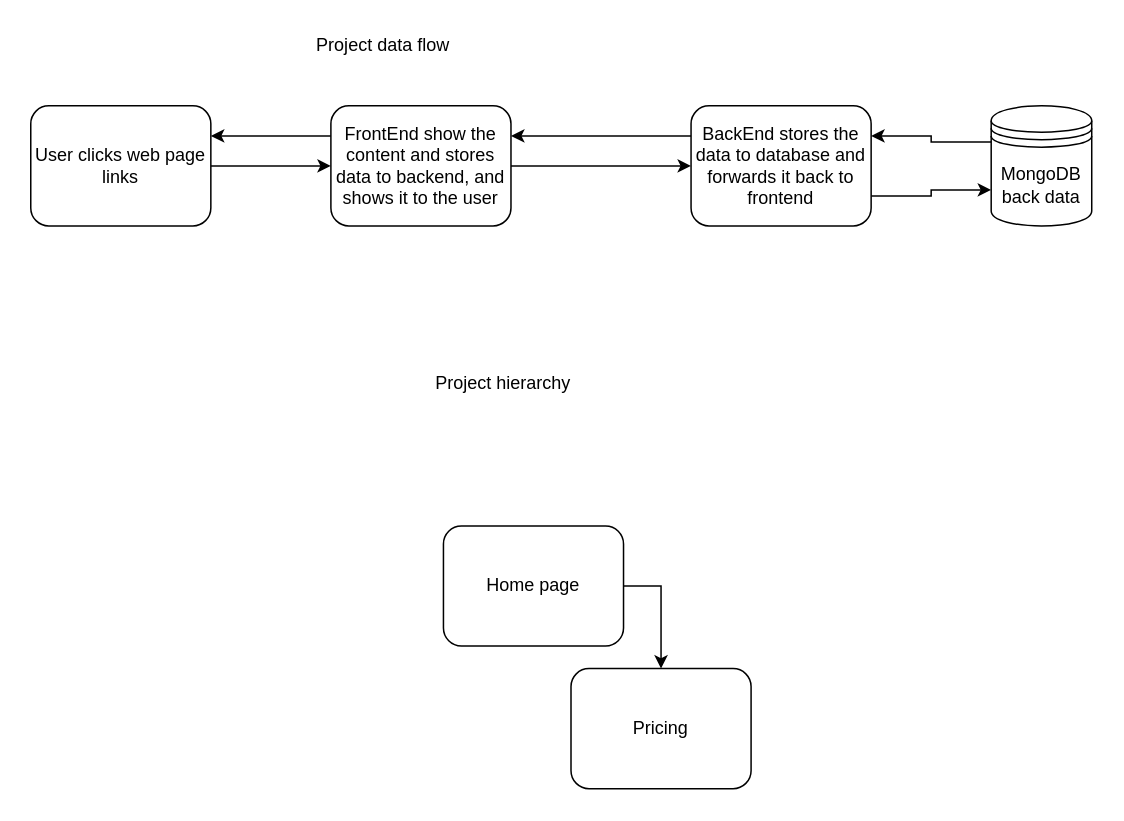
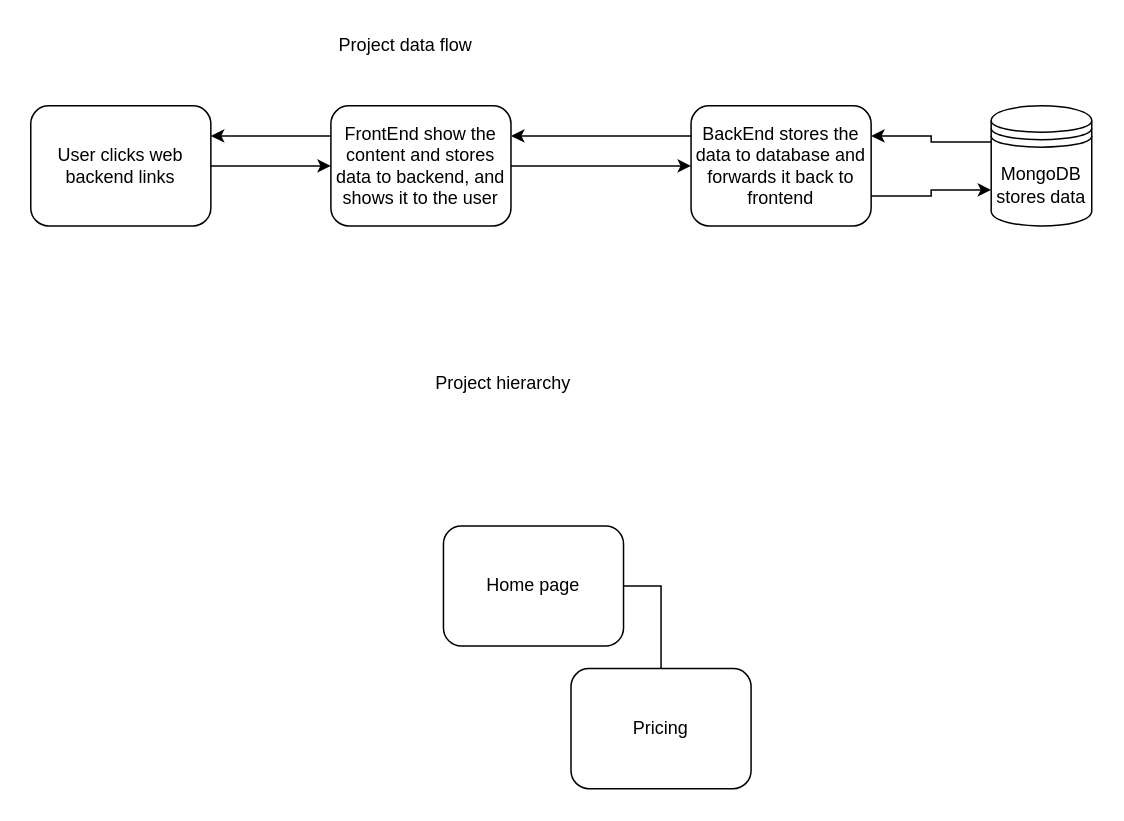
(383, 46) -> (406, 46)
(121, 166) -> (121, 166)
(1041, 185) -> (1041, 185)
(661, 657) -> (661, 661)
